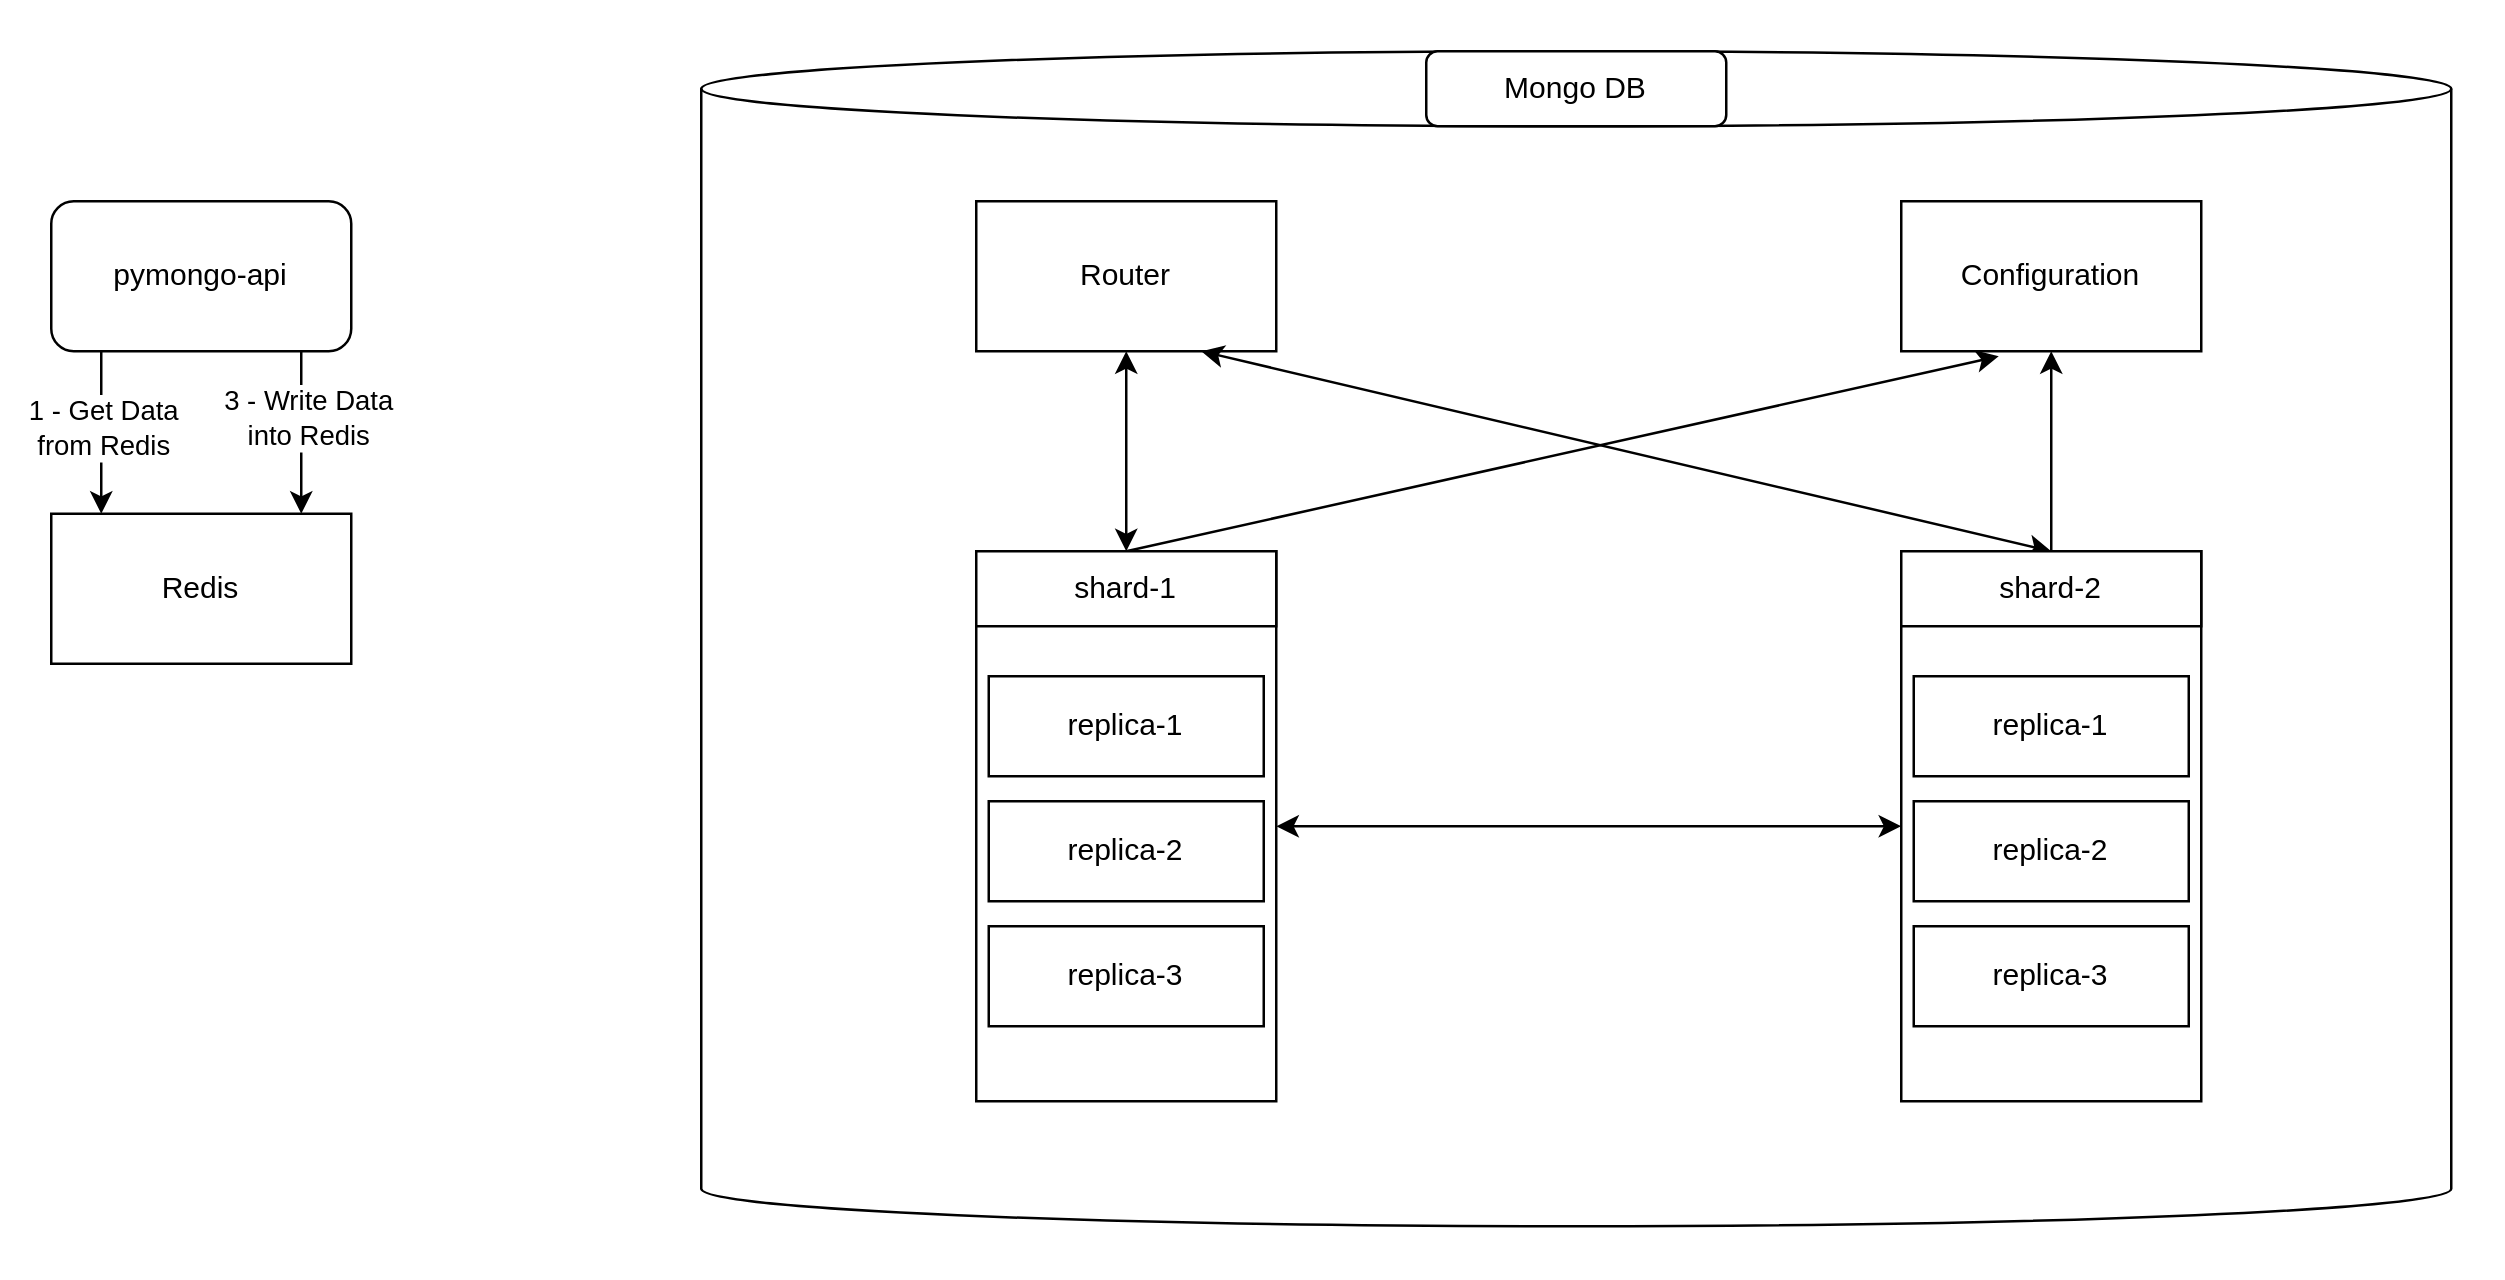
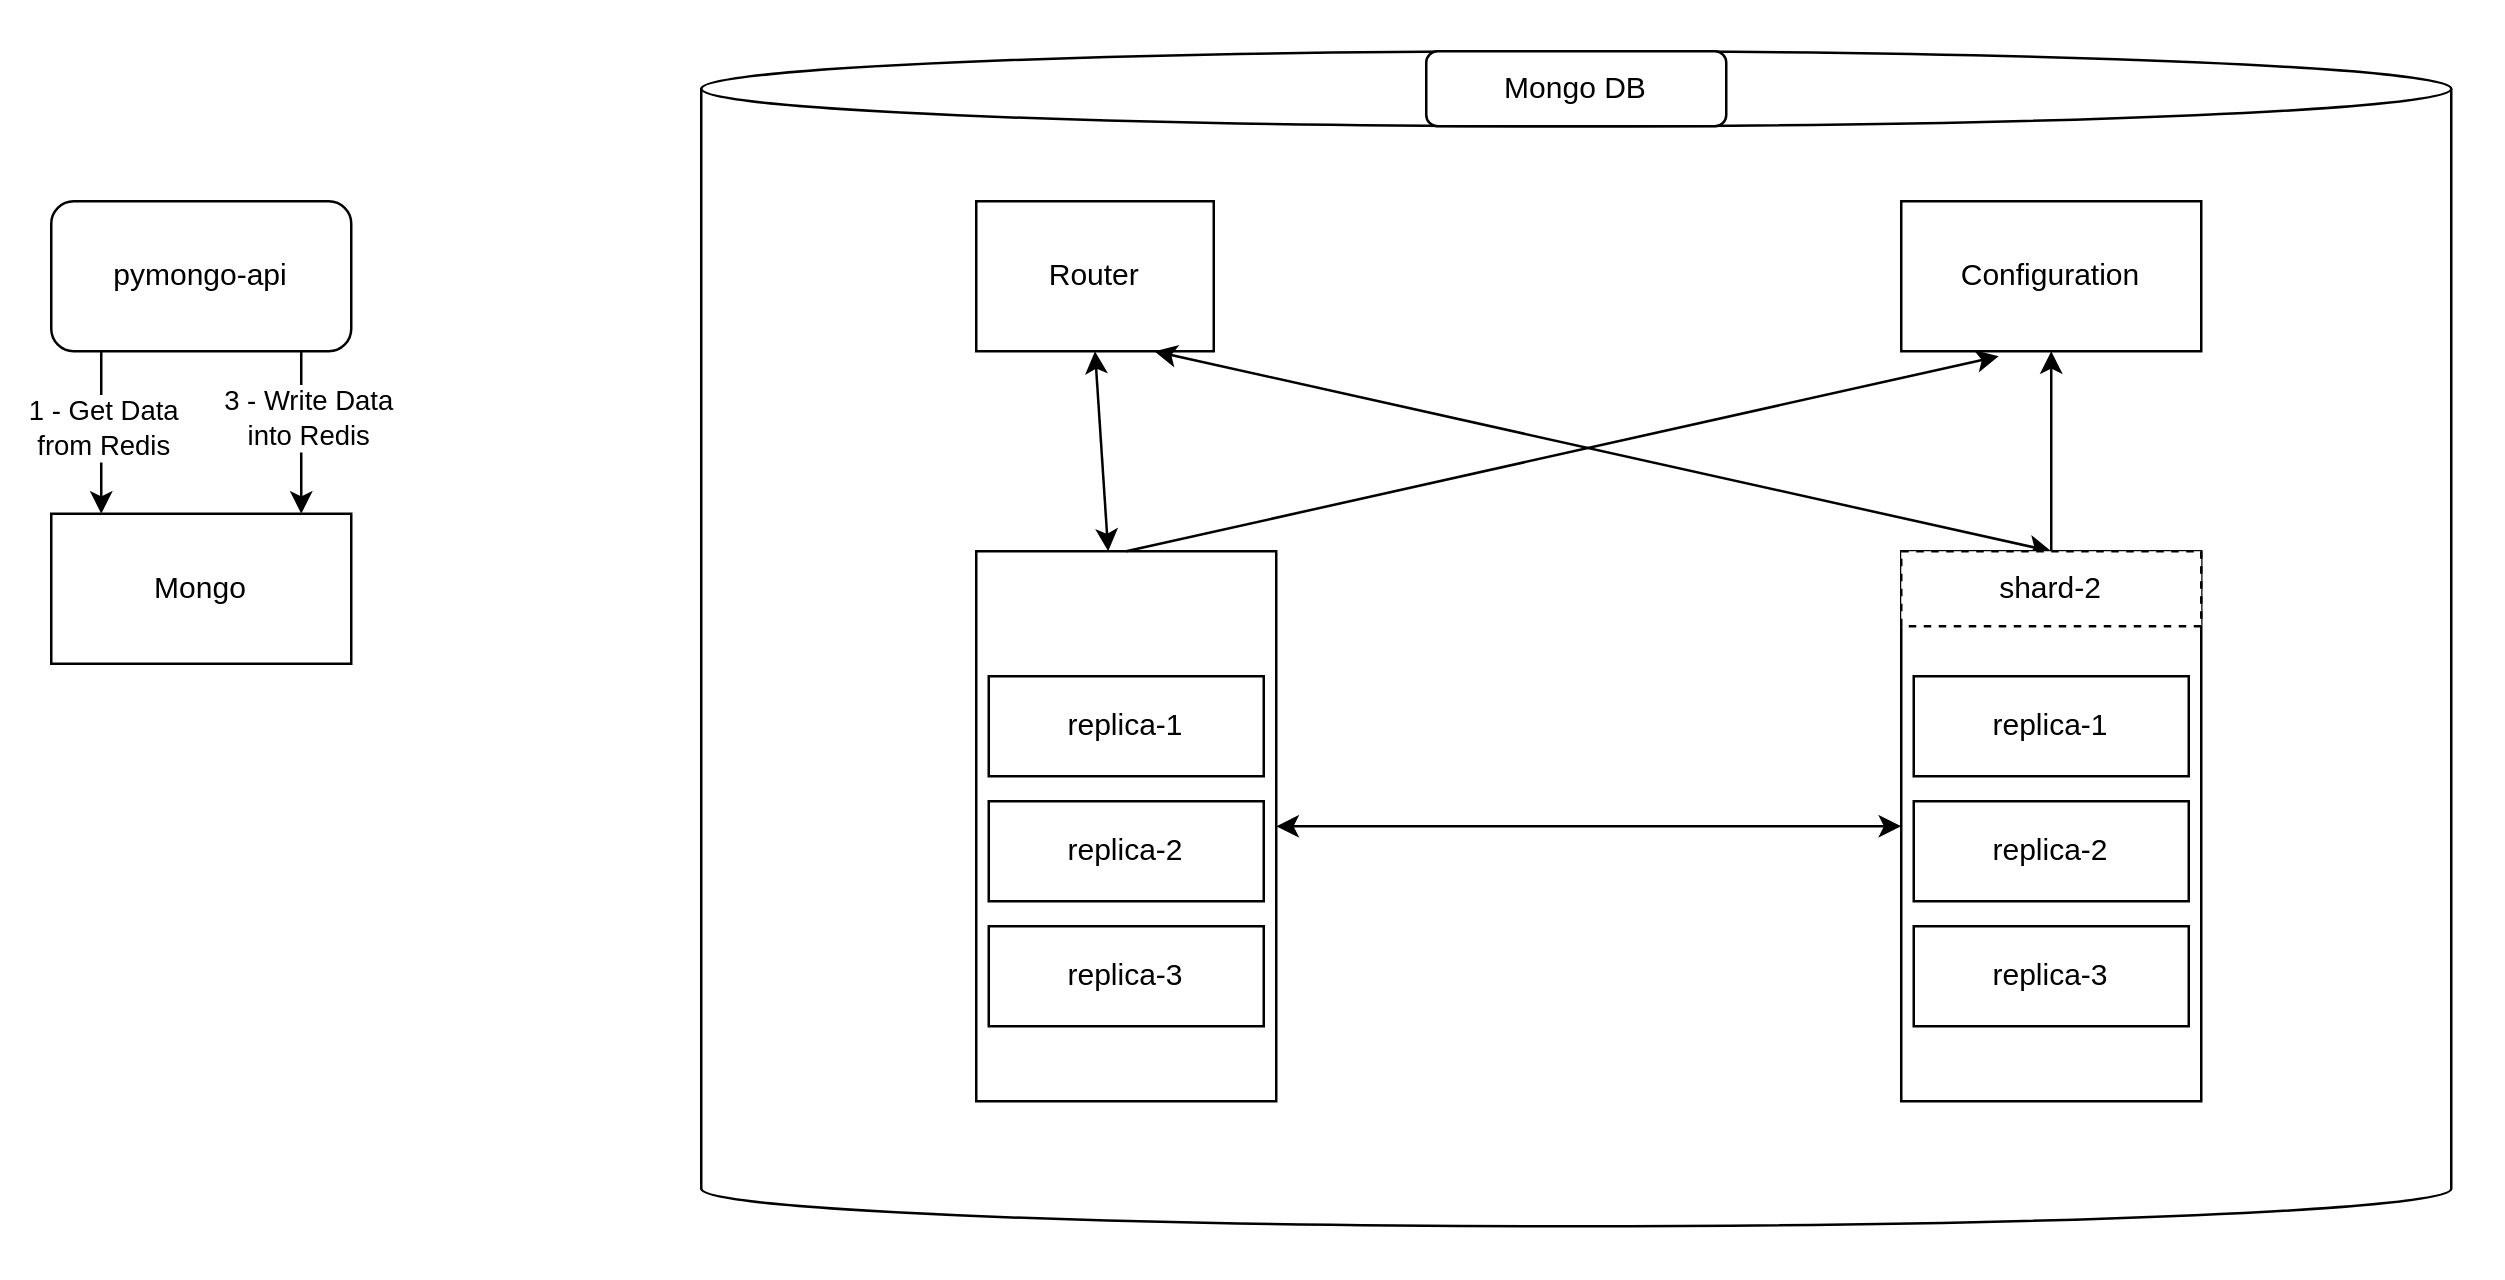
(1126, 276) -> (1095, 276)
(201, 589) -> (201, 589)
(1126, 589) -> none
(2051, 589) -> (2051, 589)
